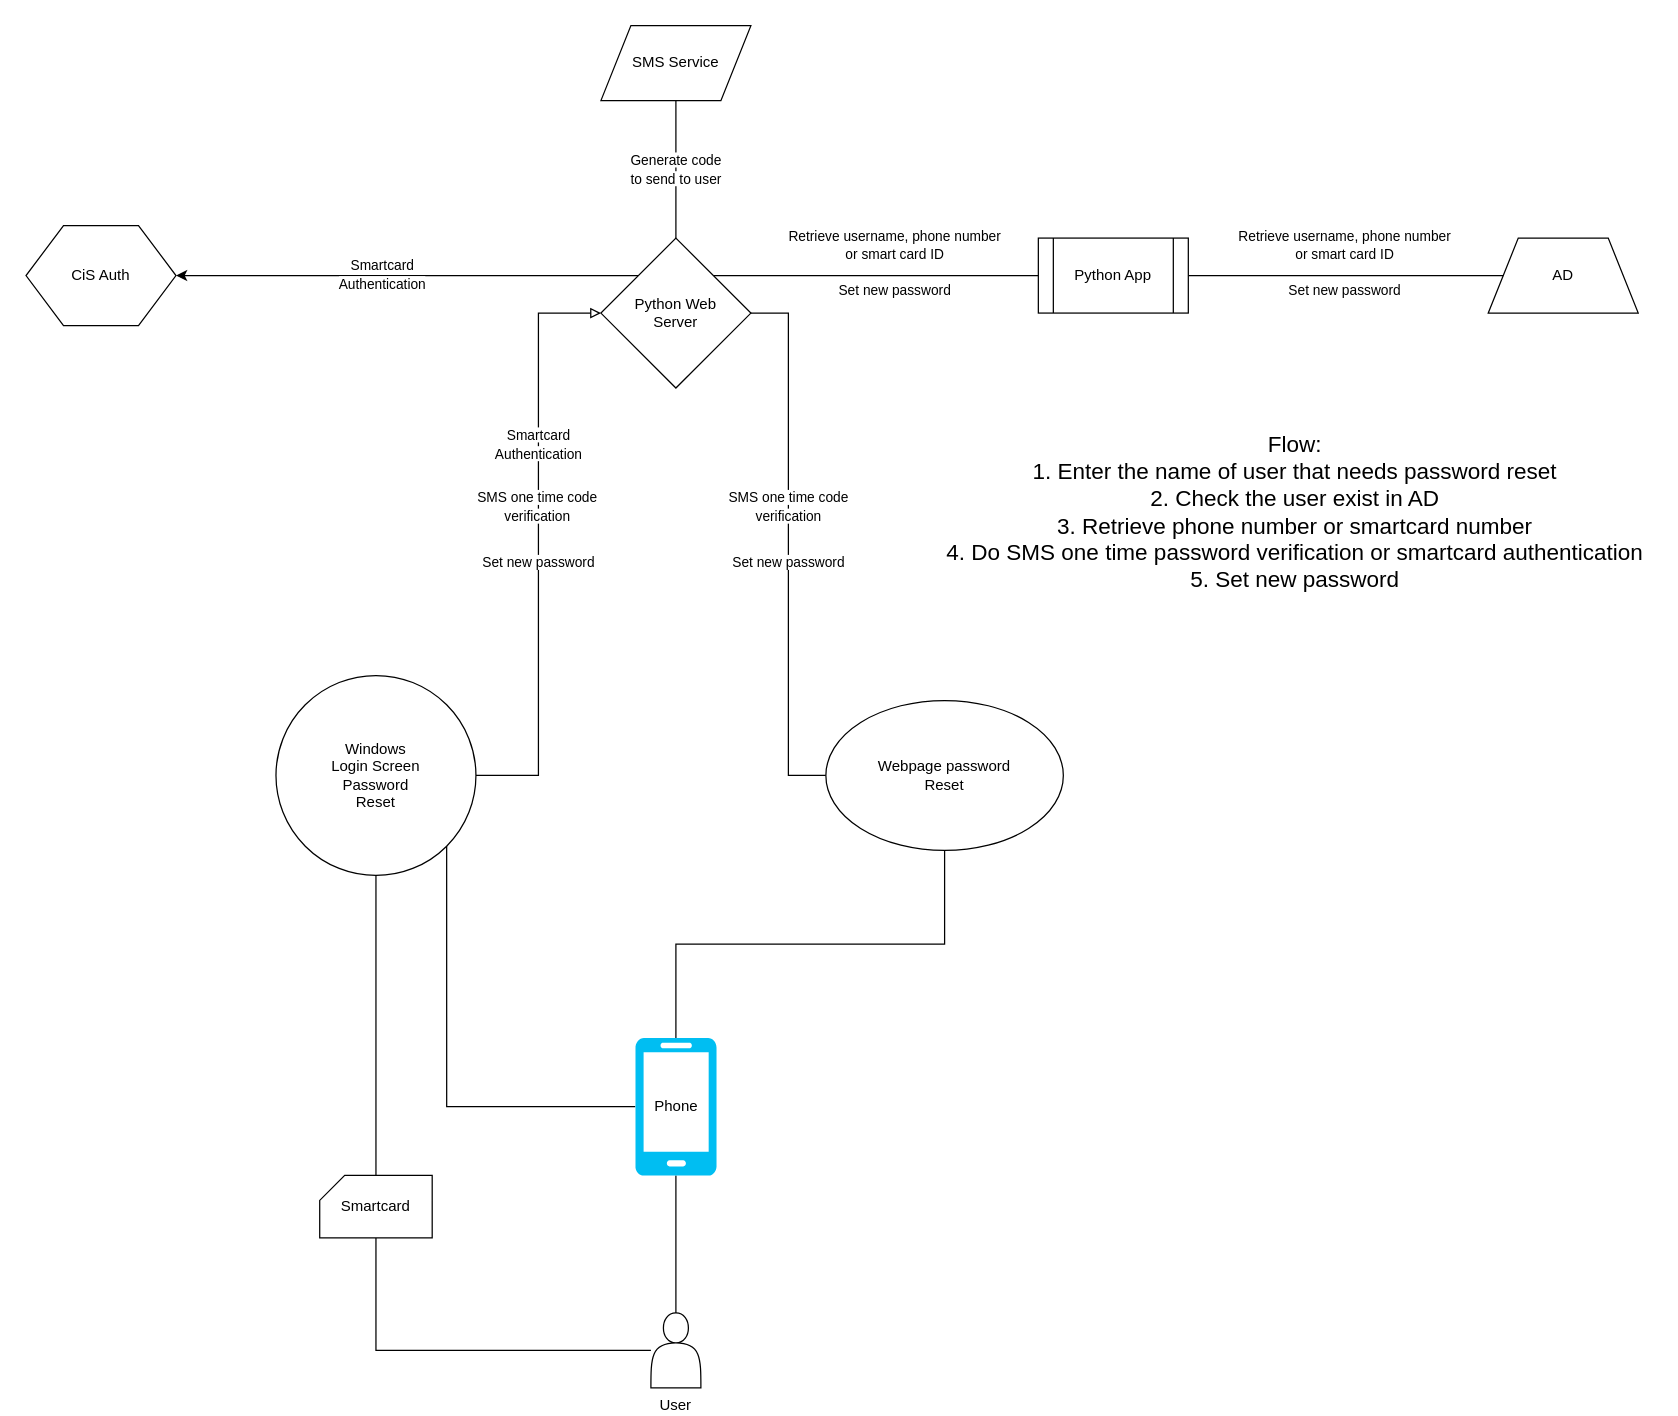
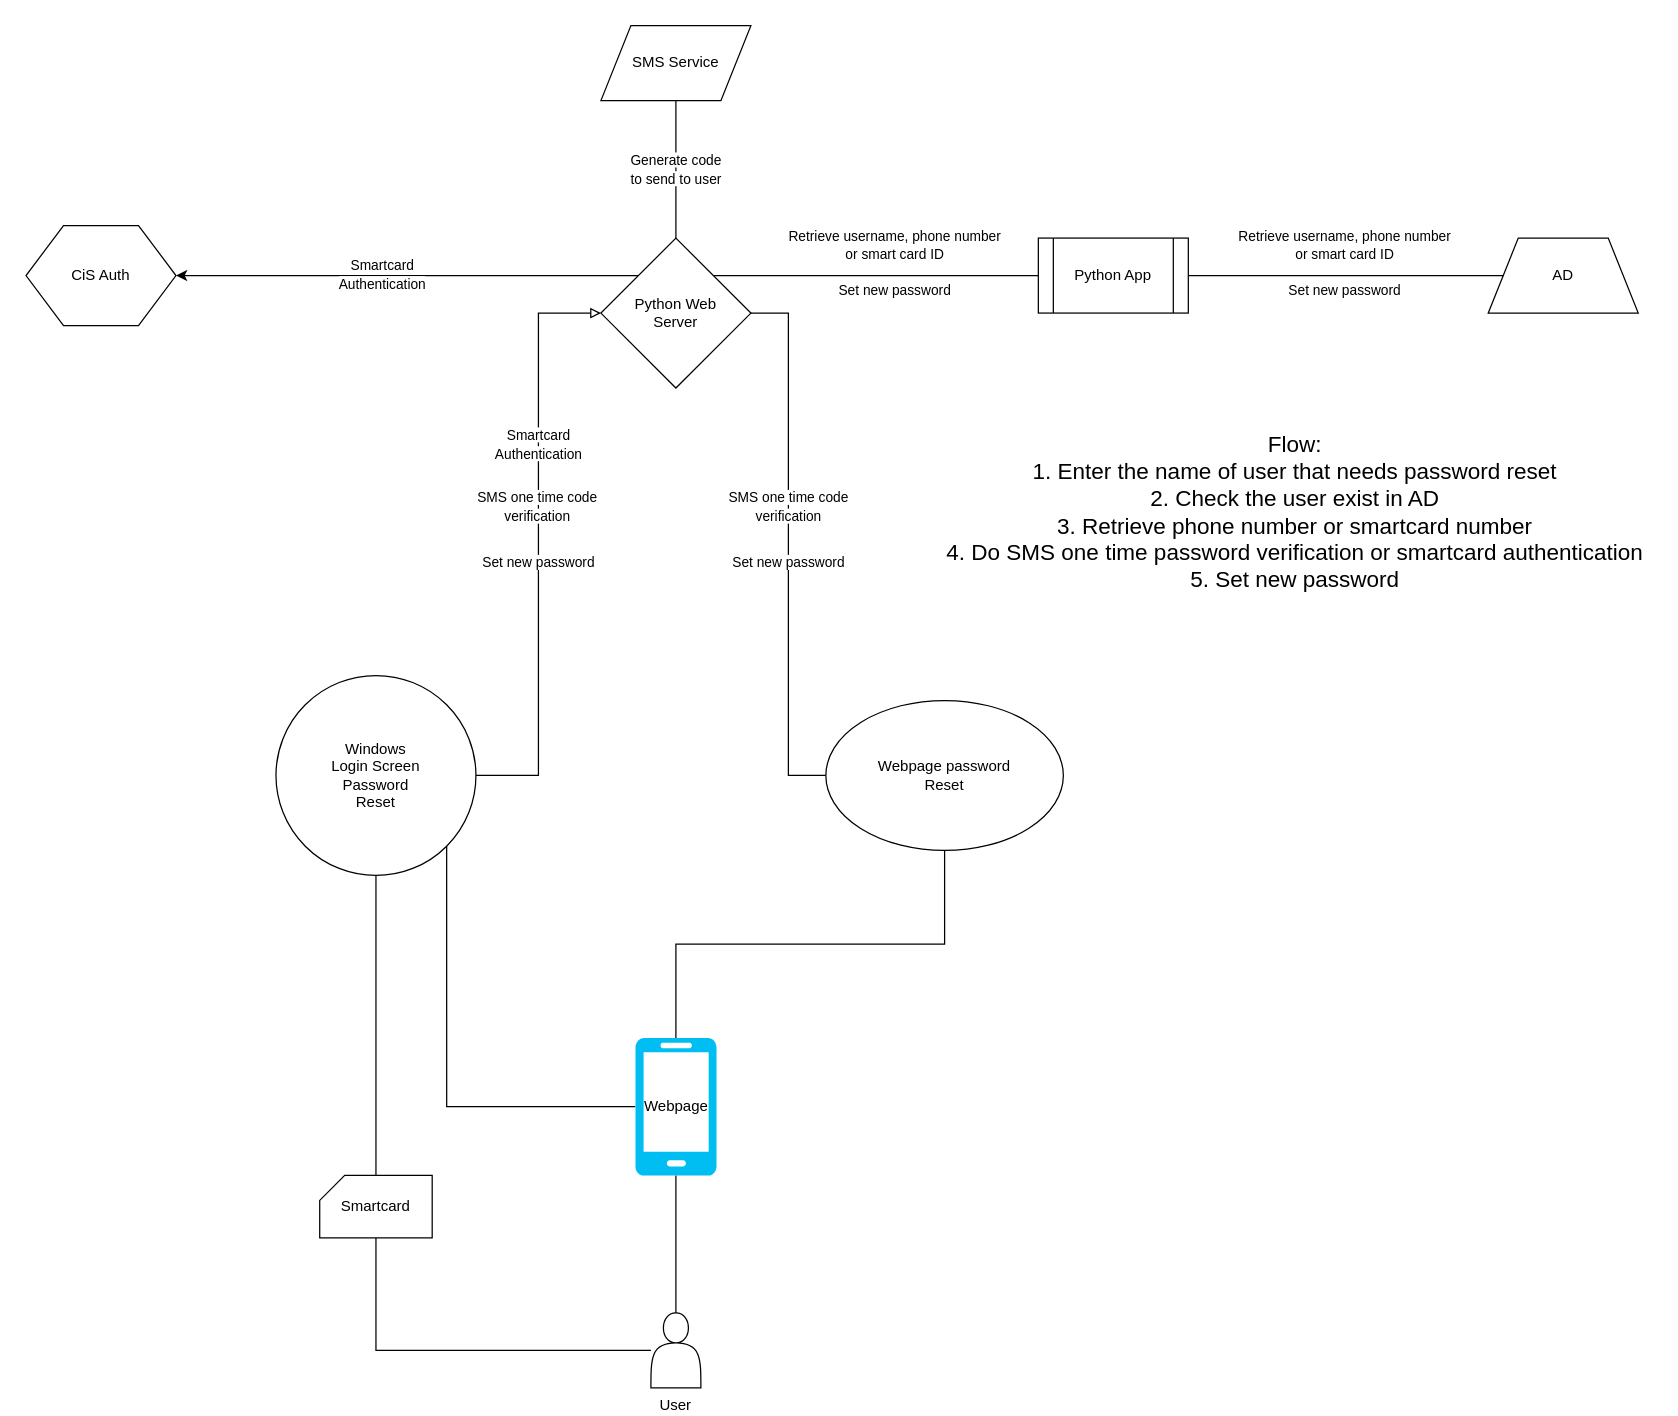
(676, 1107) -> (676, 1107)
